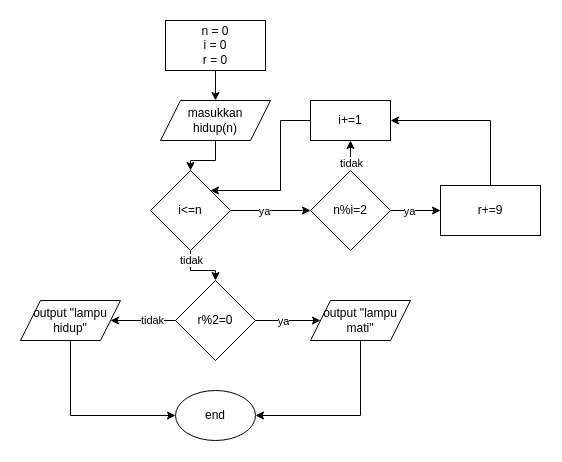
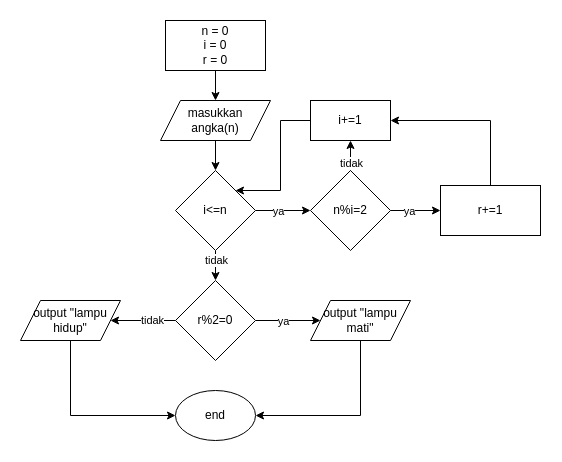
(216, 121) -> (216, 121)
(191, 211) -> (216, 211)
(491, 211) -> (491, 211)
